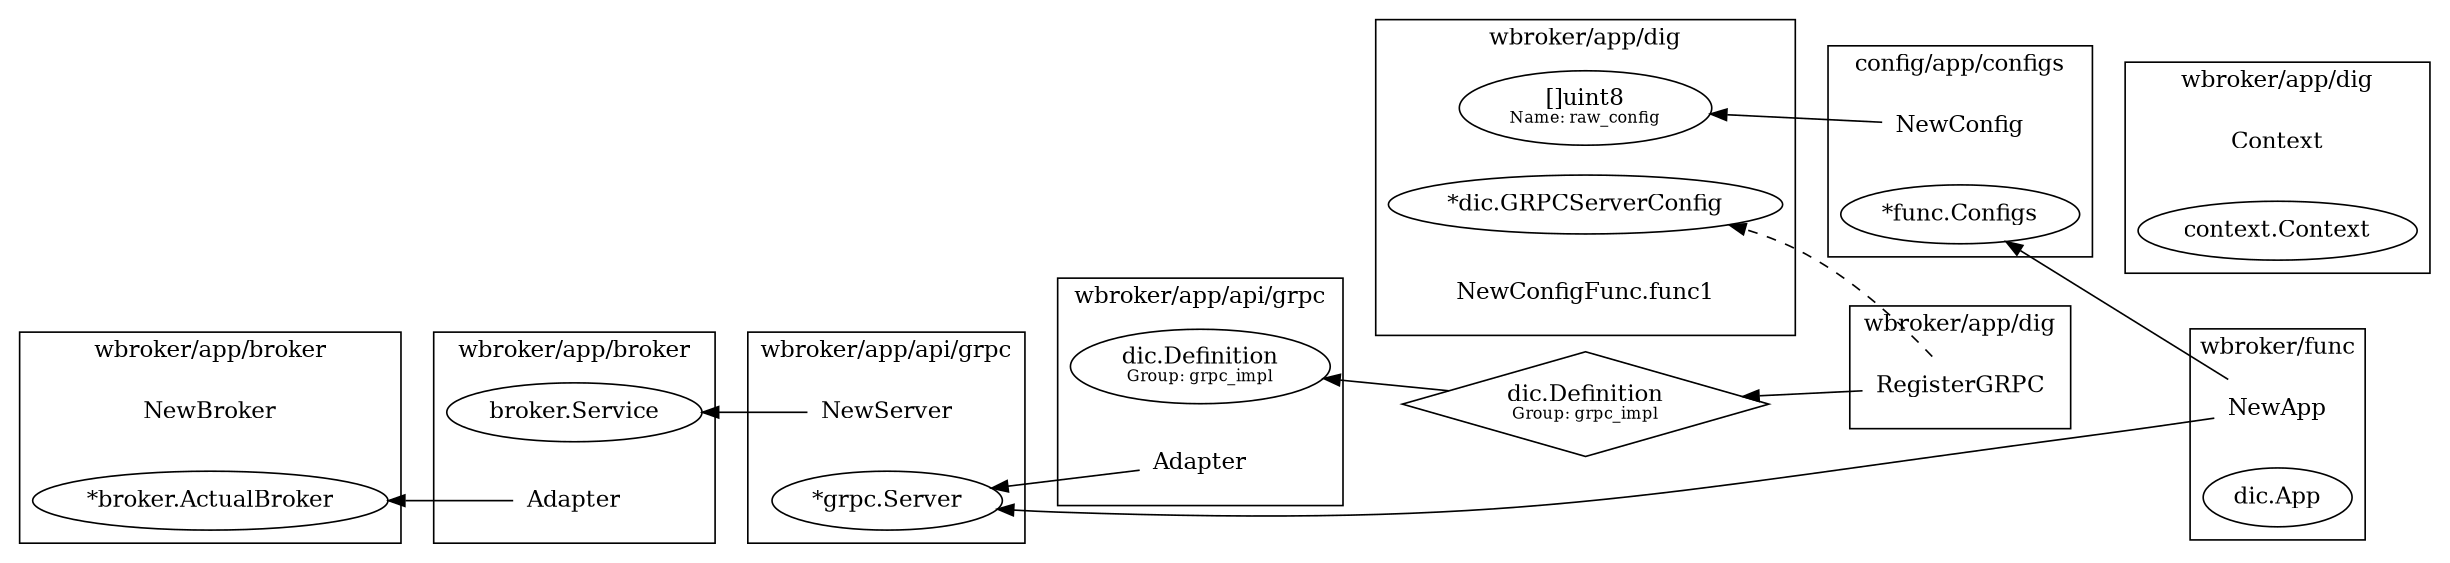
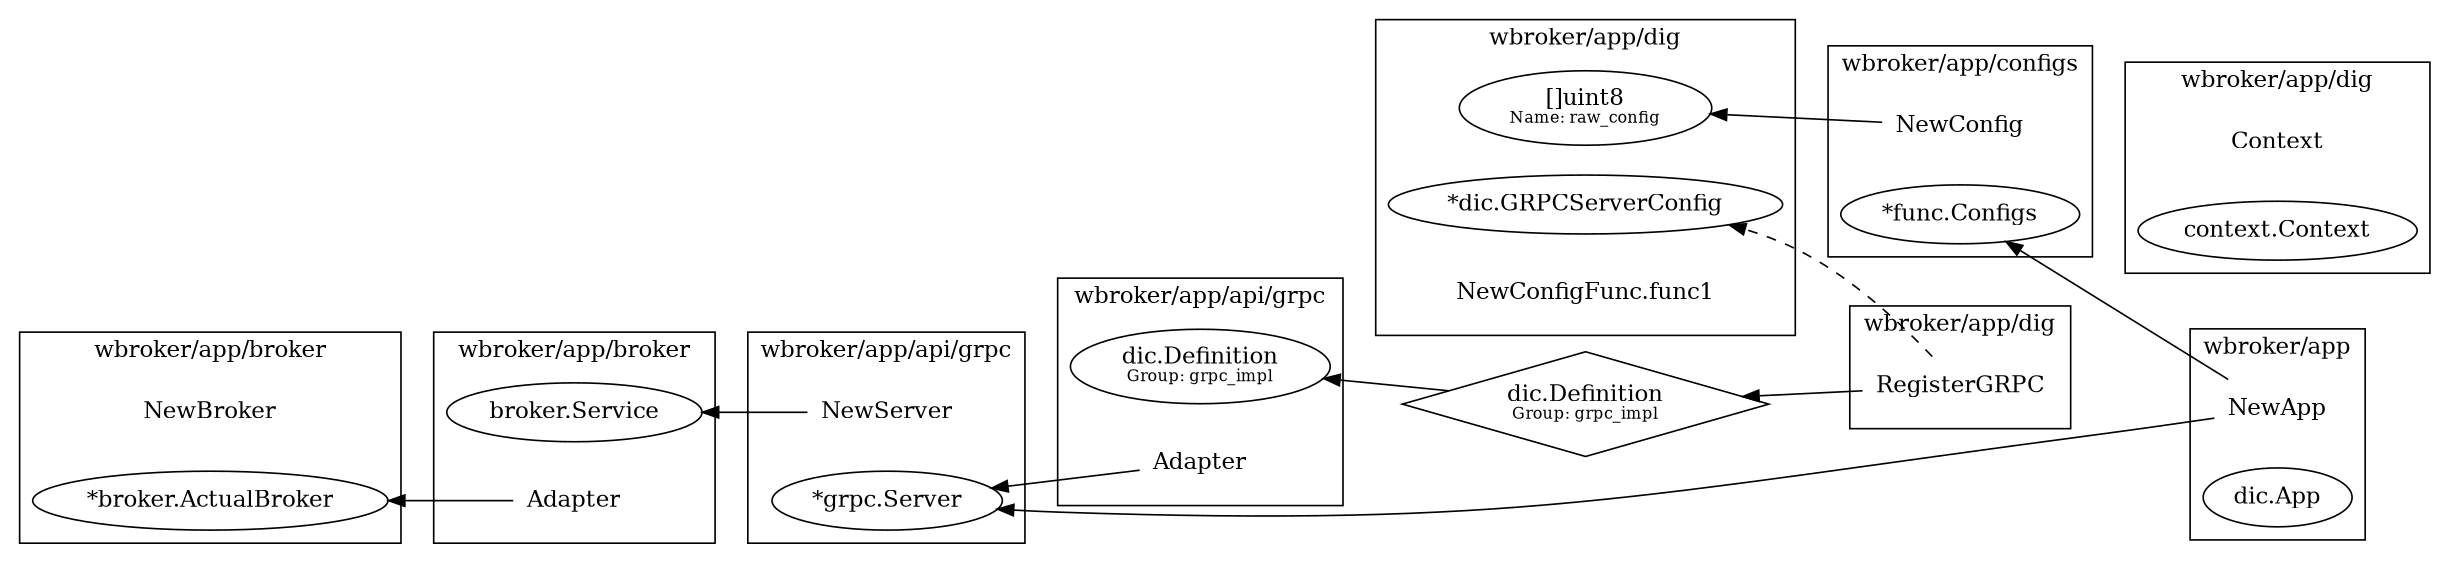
(1960, 65) -> (1960, 65)
(2278, 348) -> (2278, 348)
